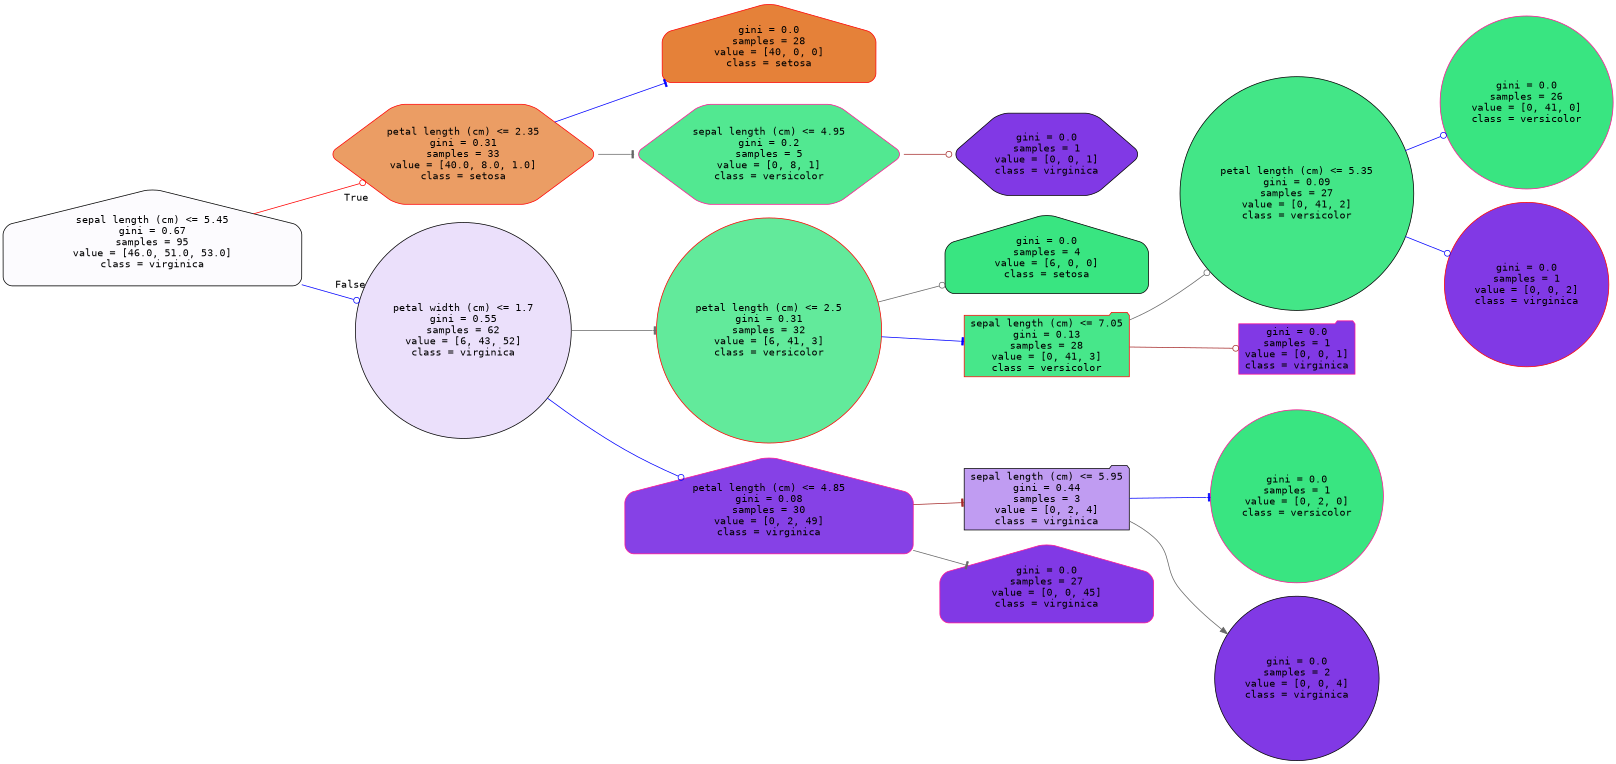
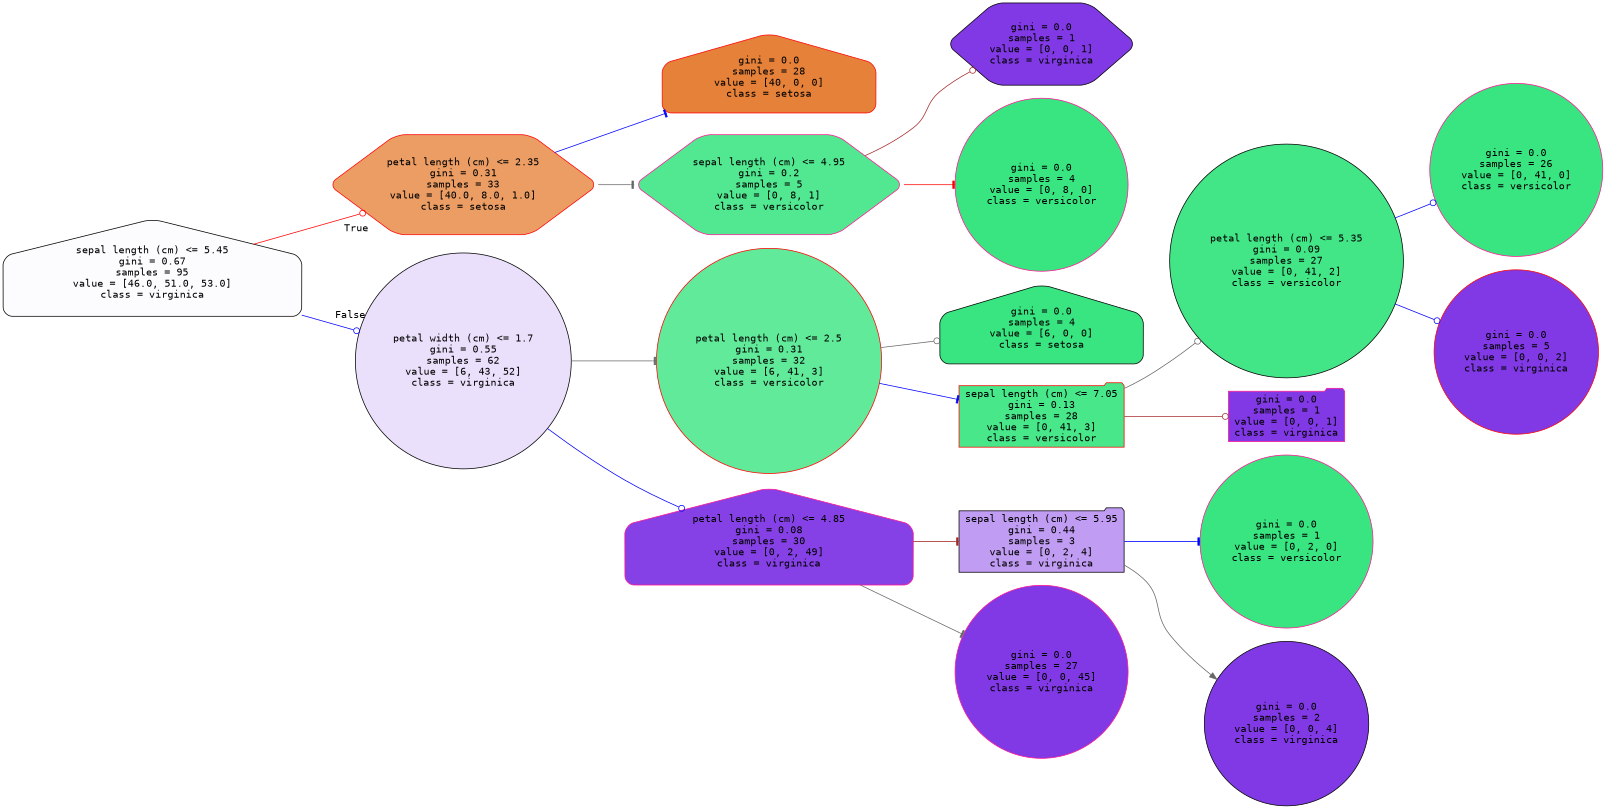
none -> (1042, 185)
(1527, 285) -> (1516, 352)
(1047, 587) -> (1042, 672)
